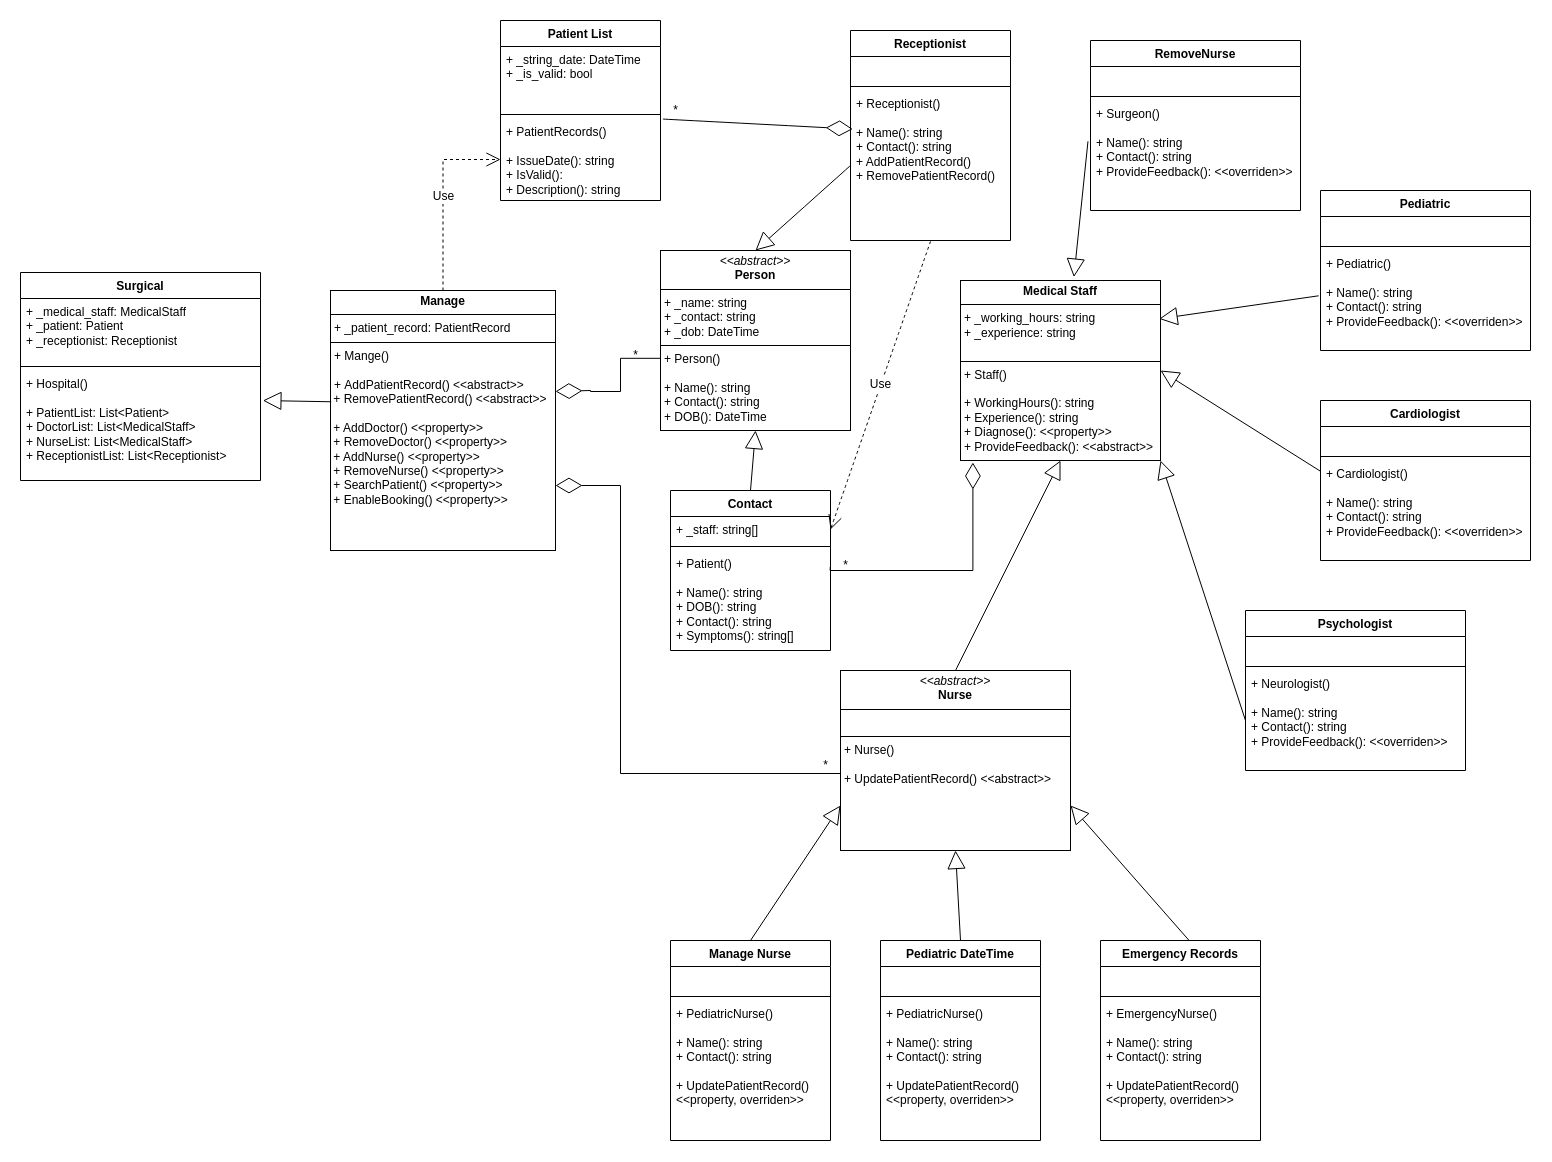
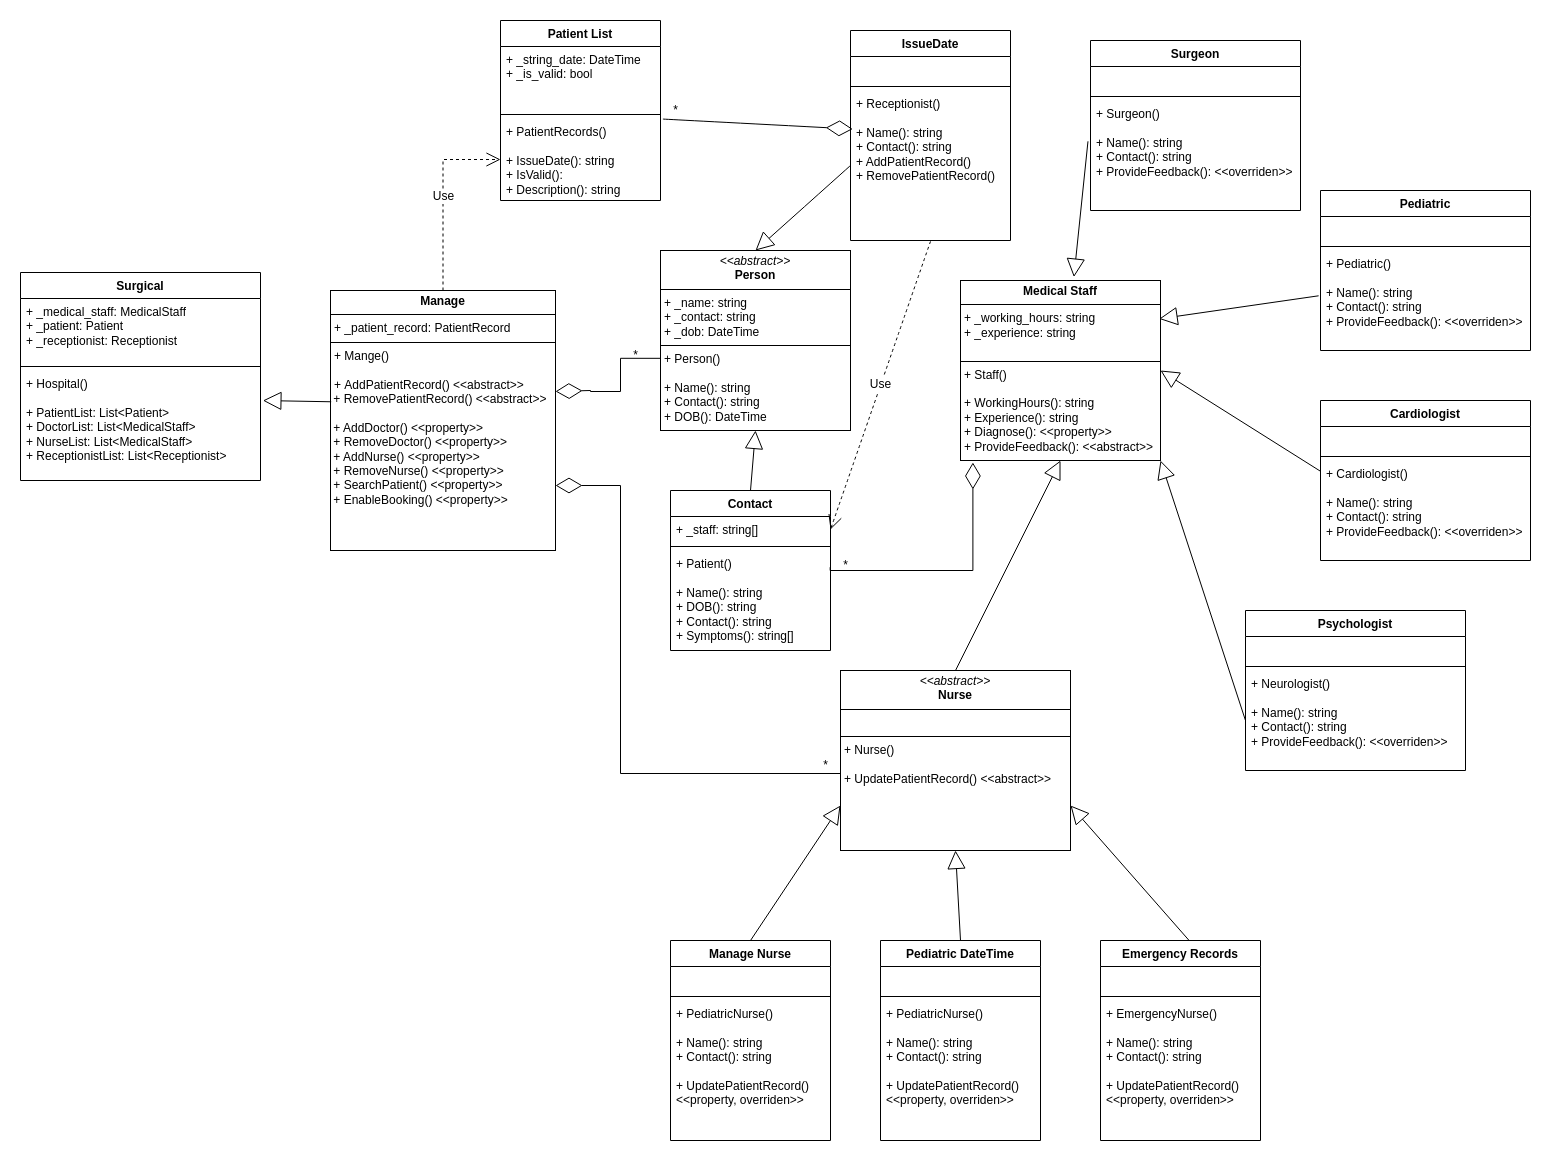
(931, 45) -> (931, 45)
(1196, 55) -> (1196, 55)
